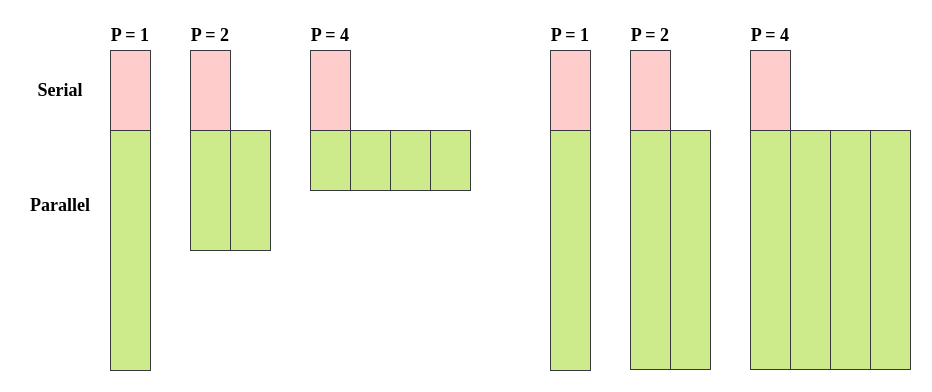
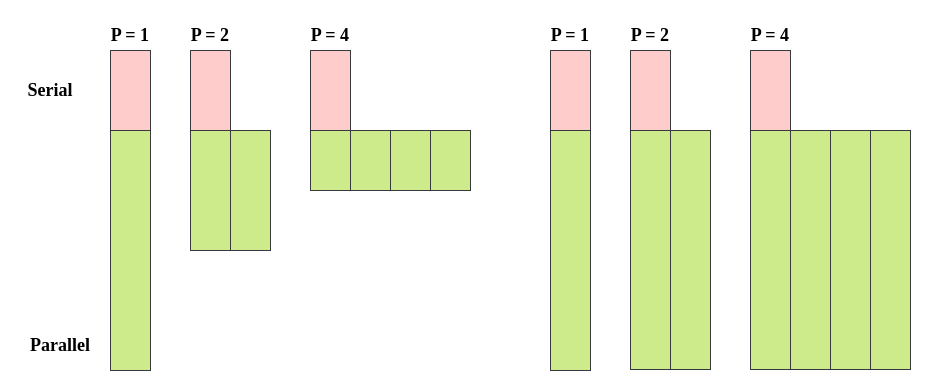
(61, 91) -> (51, 91)
(61, 206) -> (61, 346)
